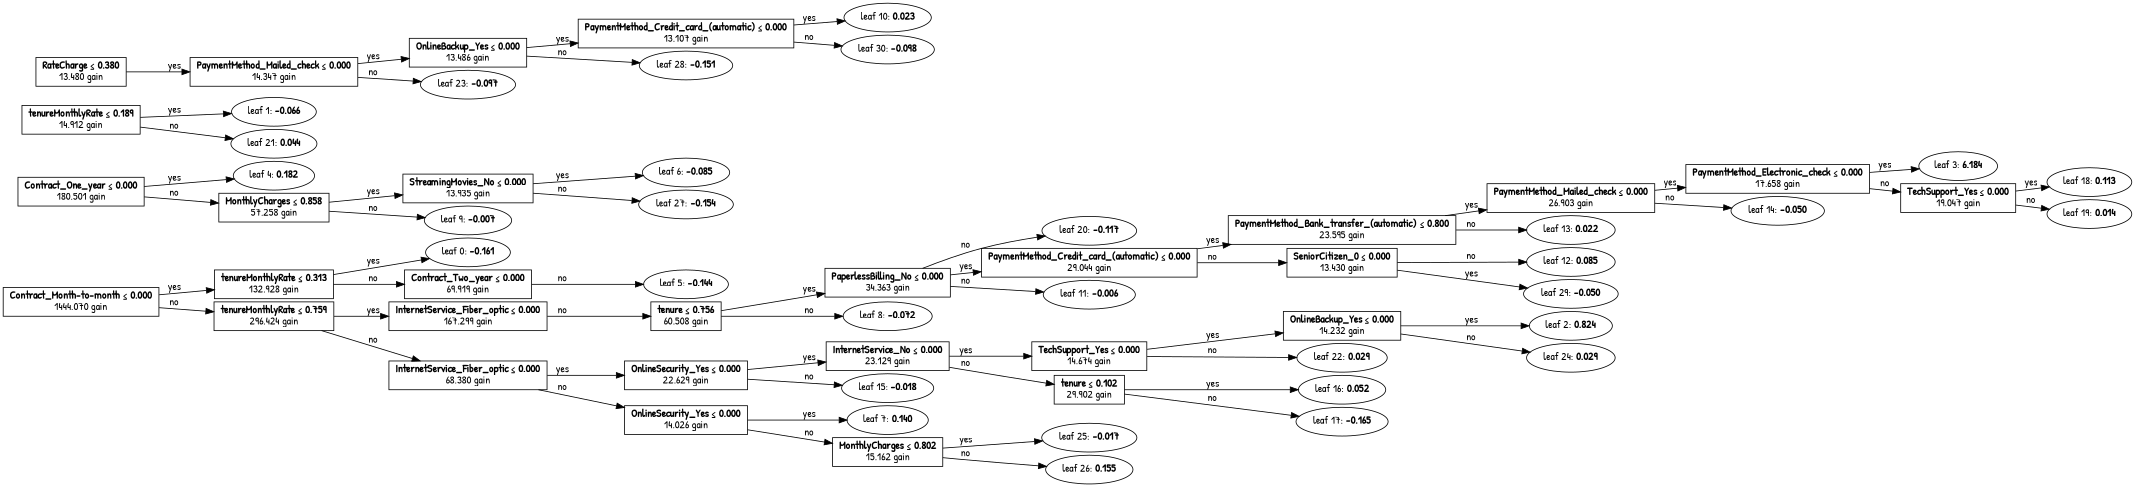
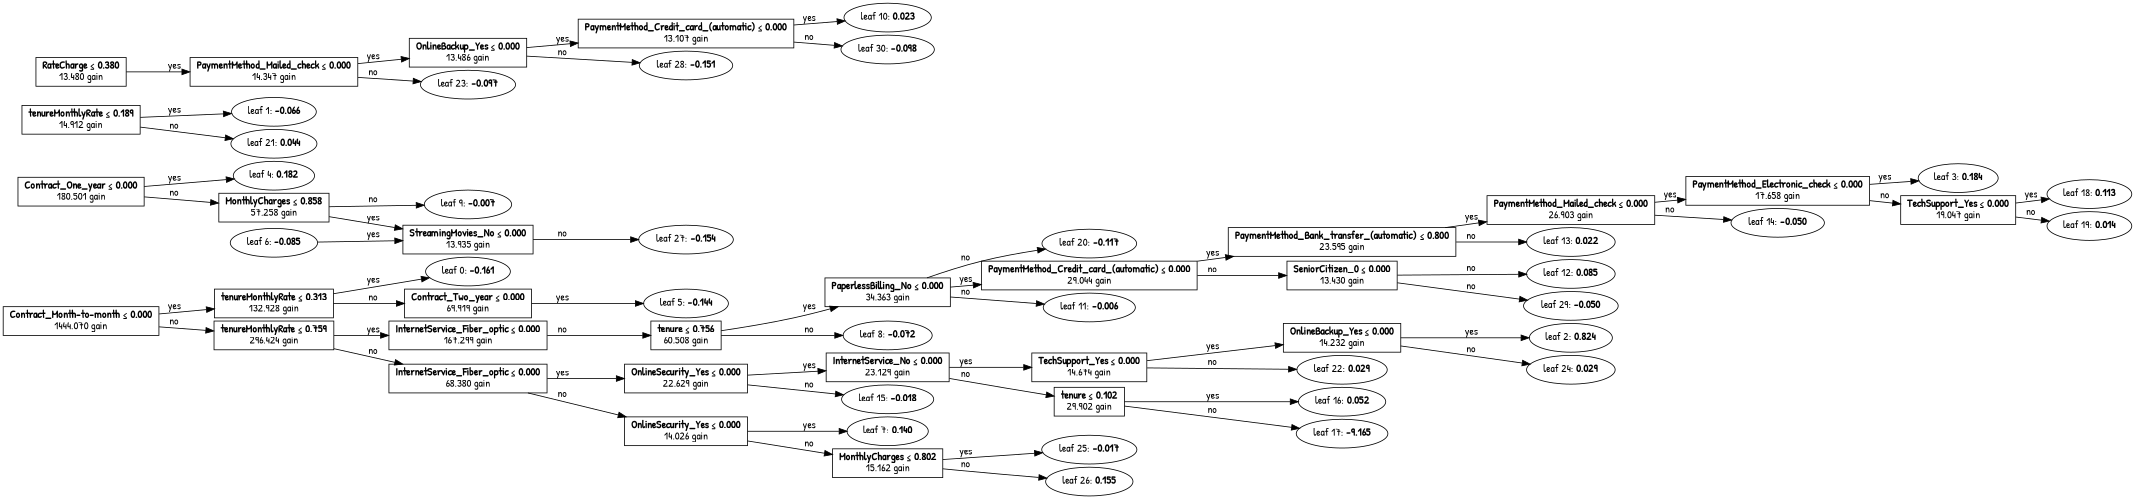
(1972, 165) -> (1972, 177)
(584, 180) -> (356, 241)
(1471, 274) -> (1471, 286)
(563, 278) -> (563, 297)
(1358, 420) -> (1358, 432)
